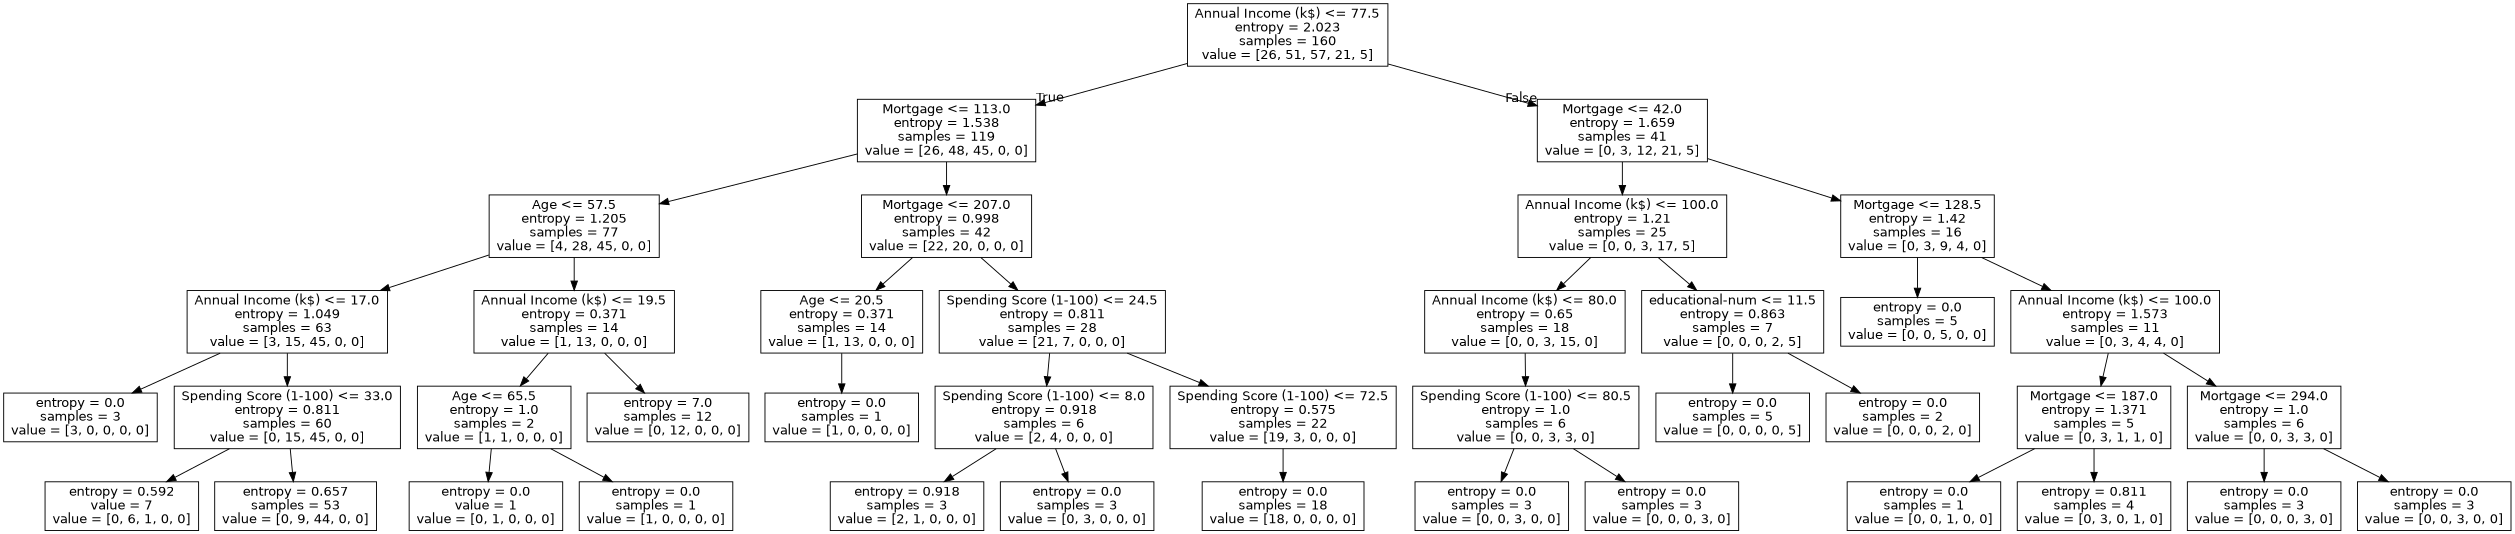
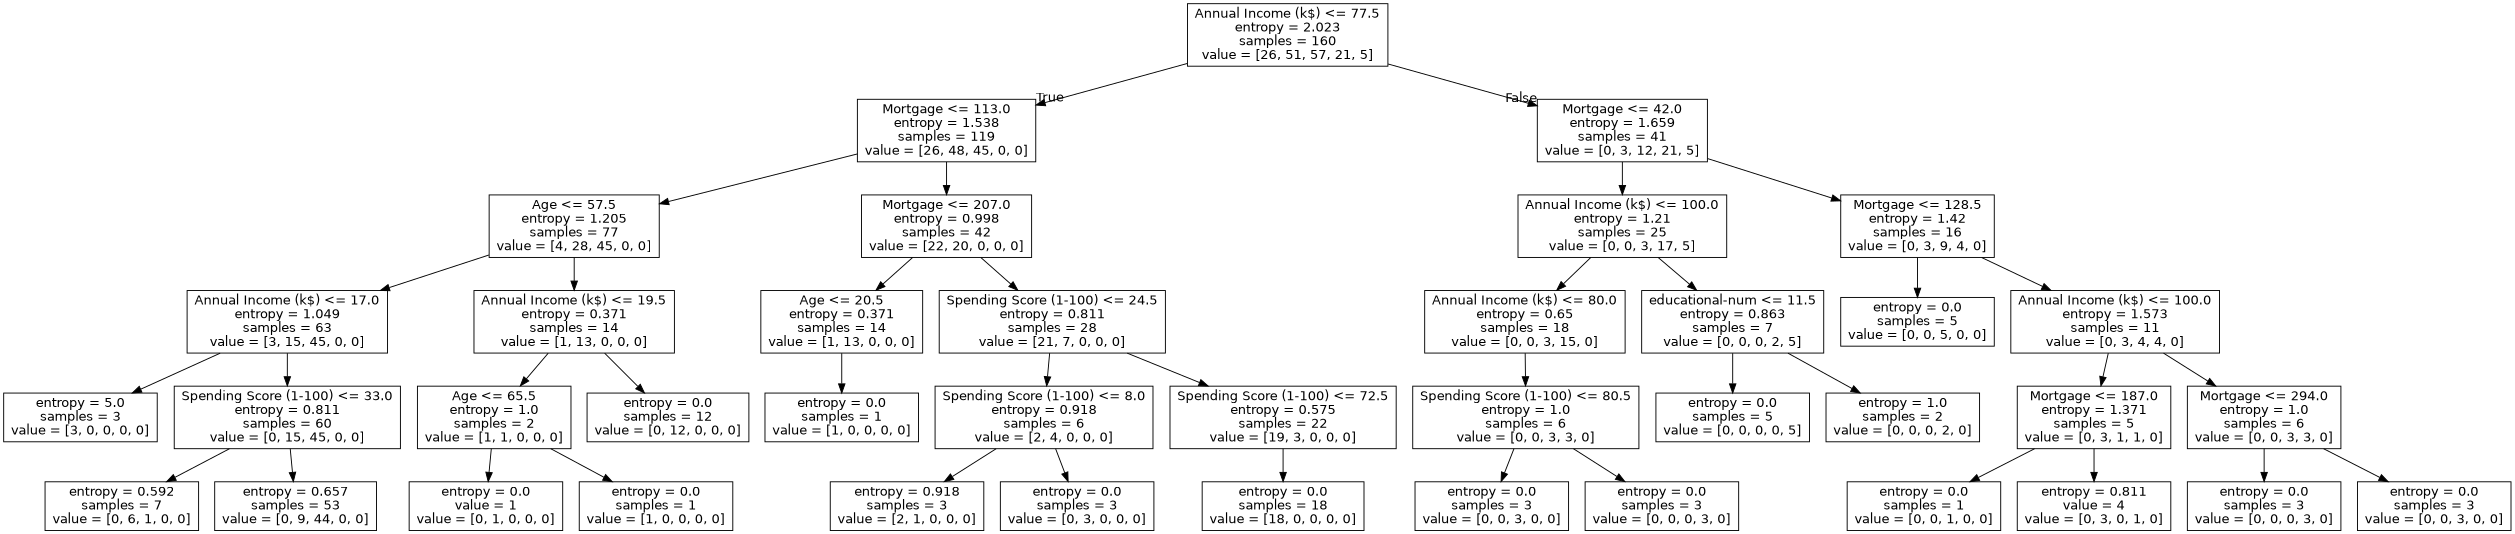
(80, 417) -> (80, 417)
(668, 417) -> (668, 417)
(1903, 417) -> (1903, 417)
(122, 506) -> (122, 506)
(2094, 506) -> (2094, 506)
